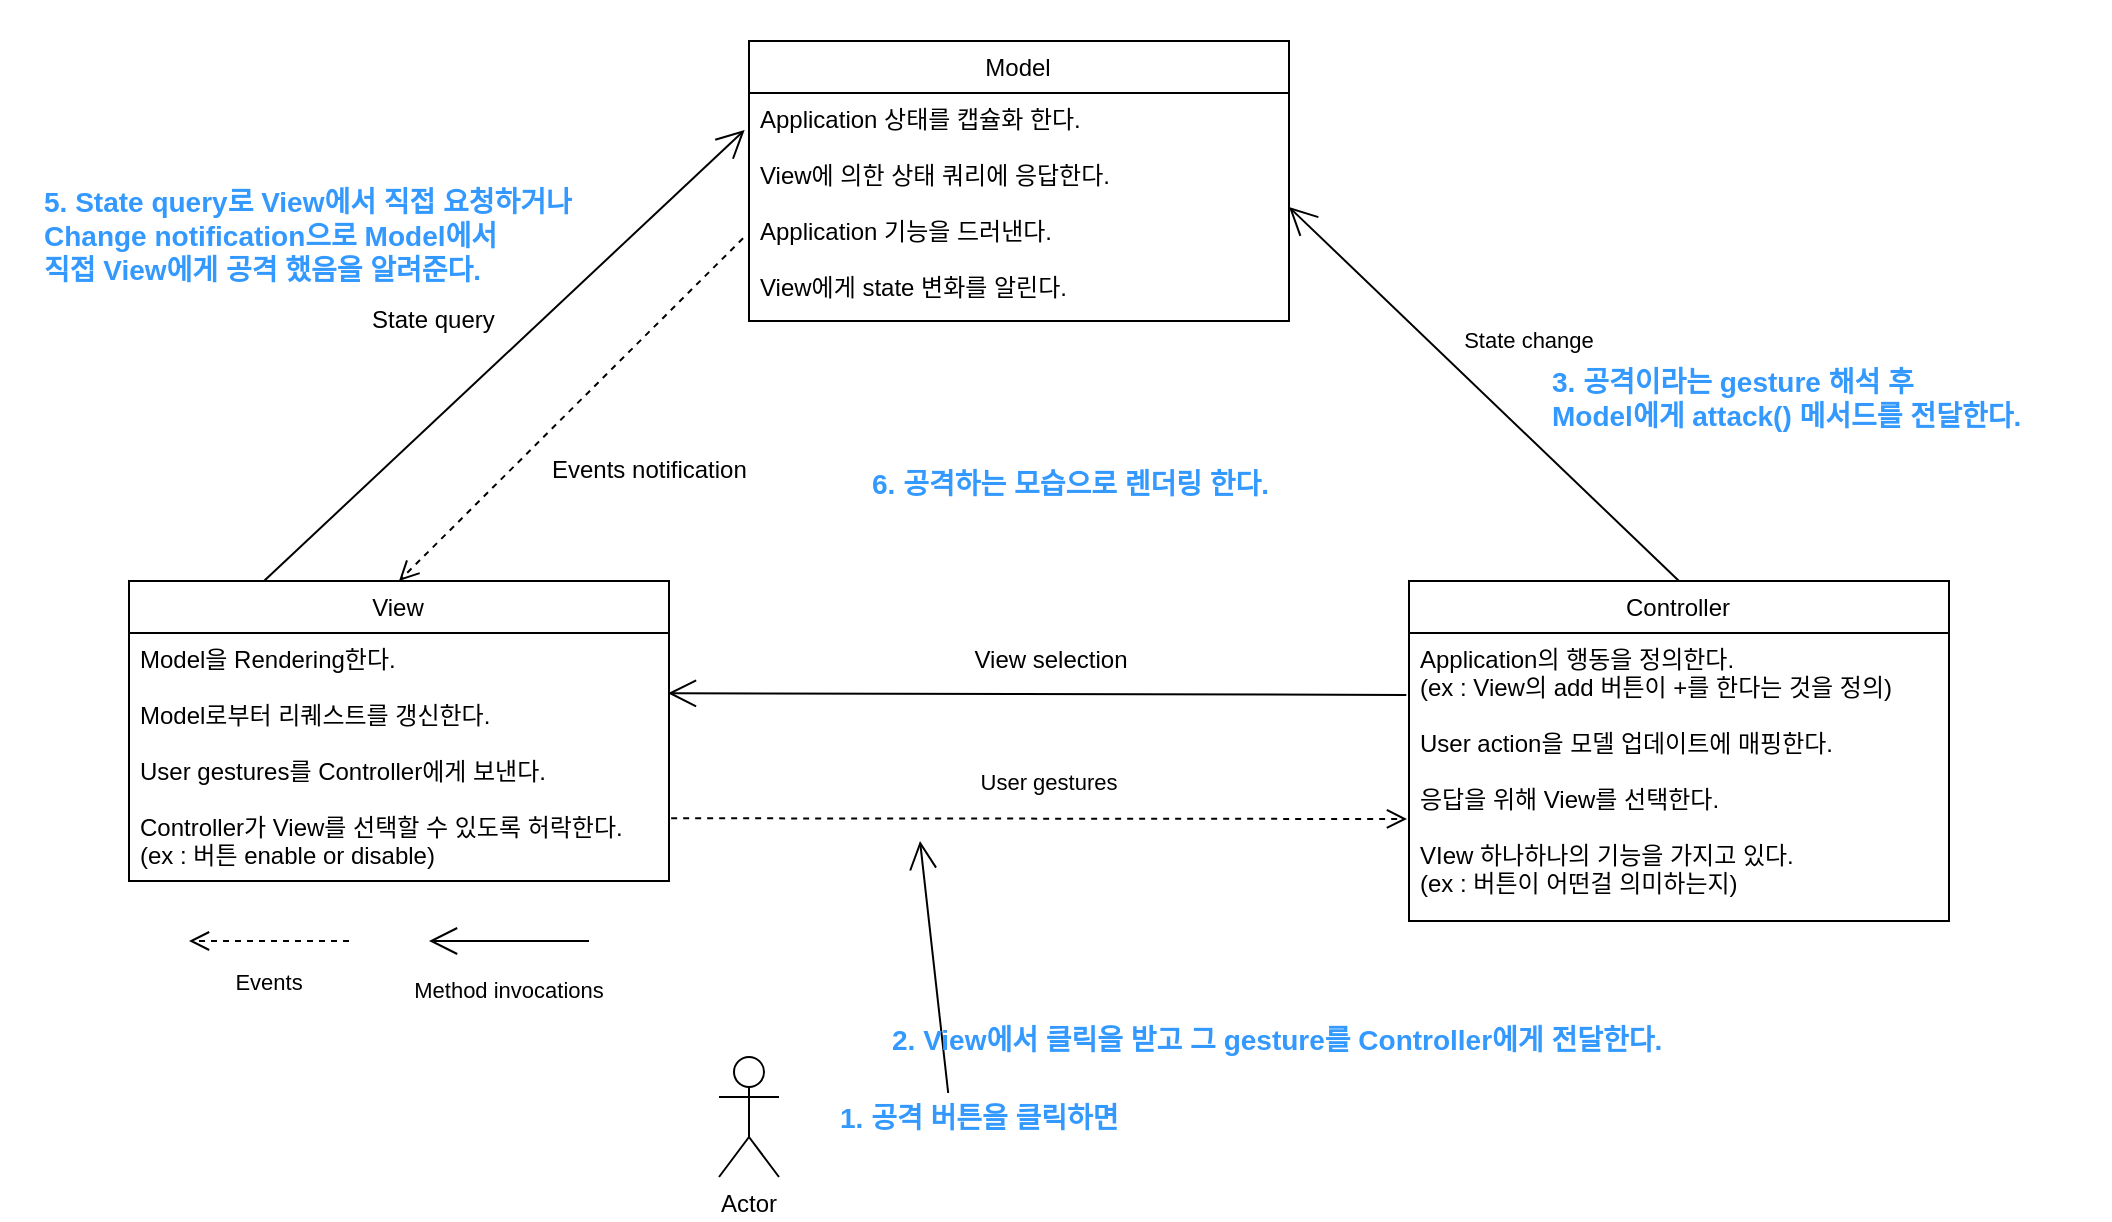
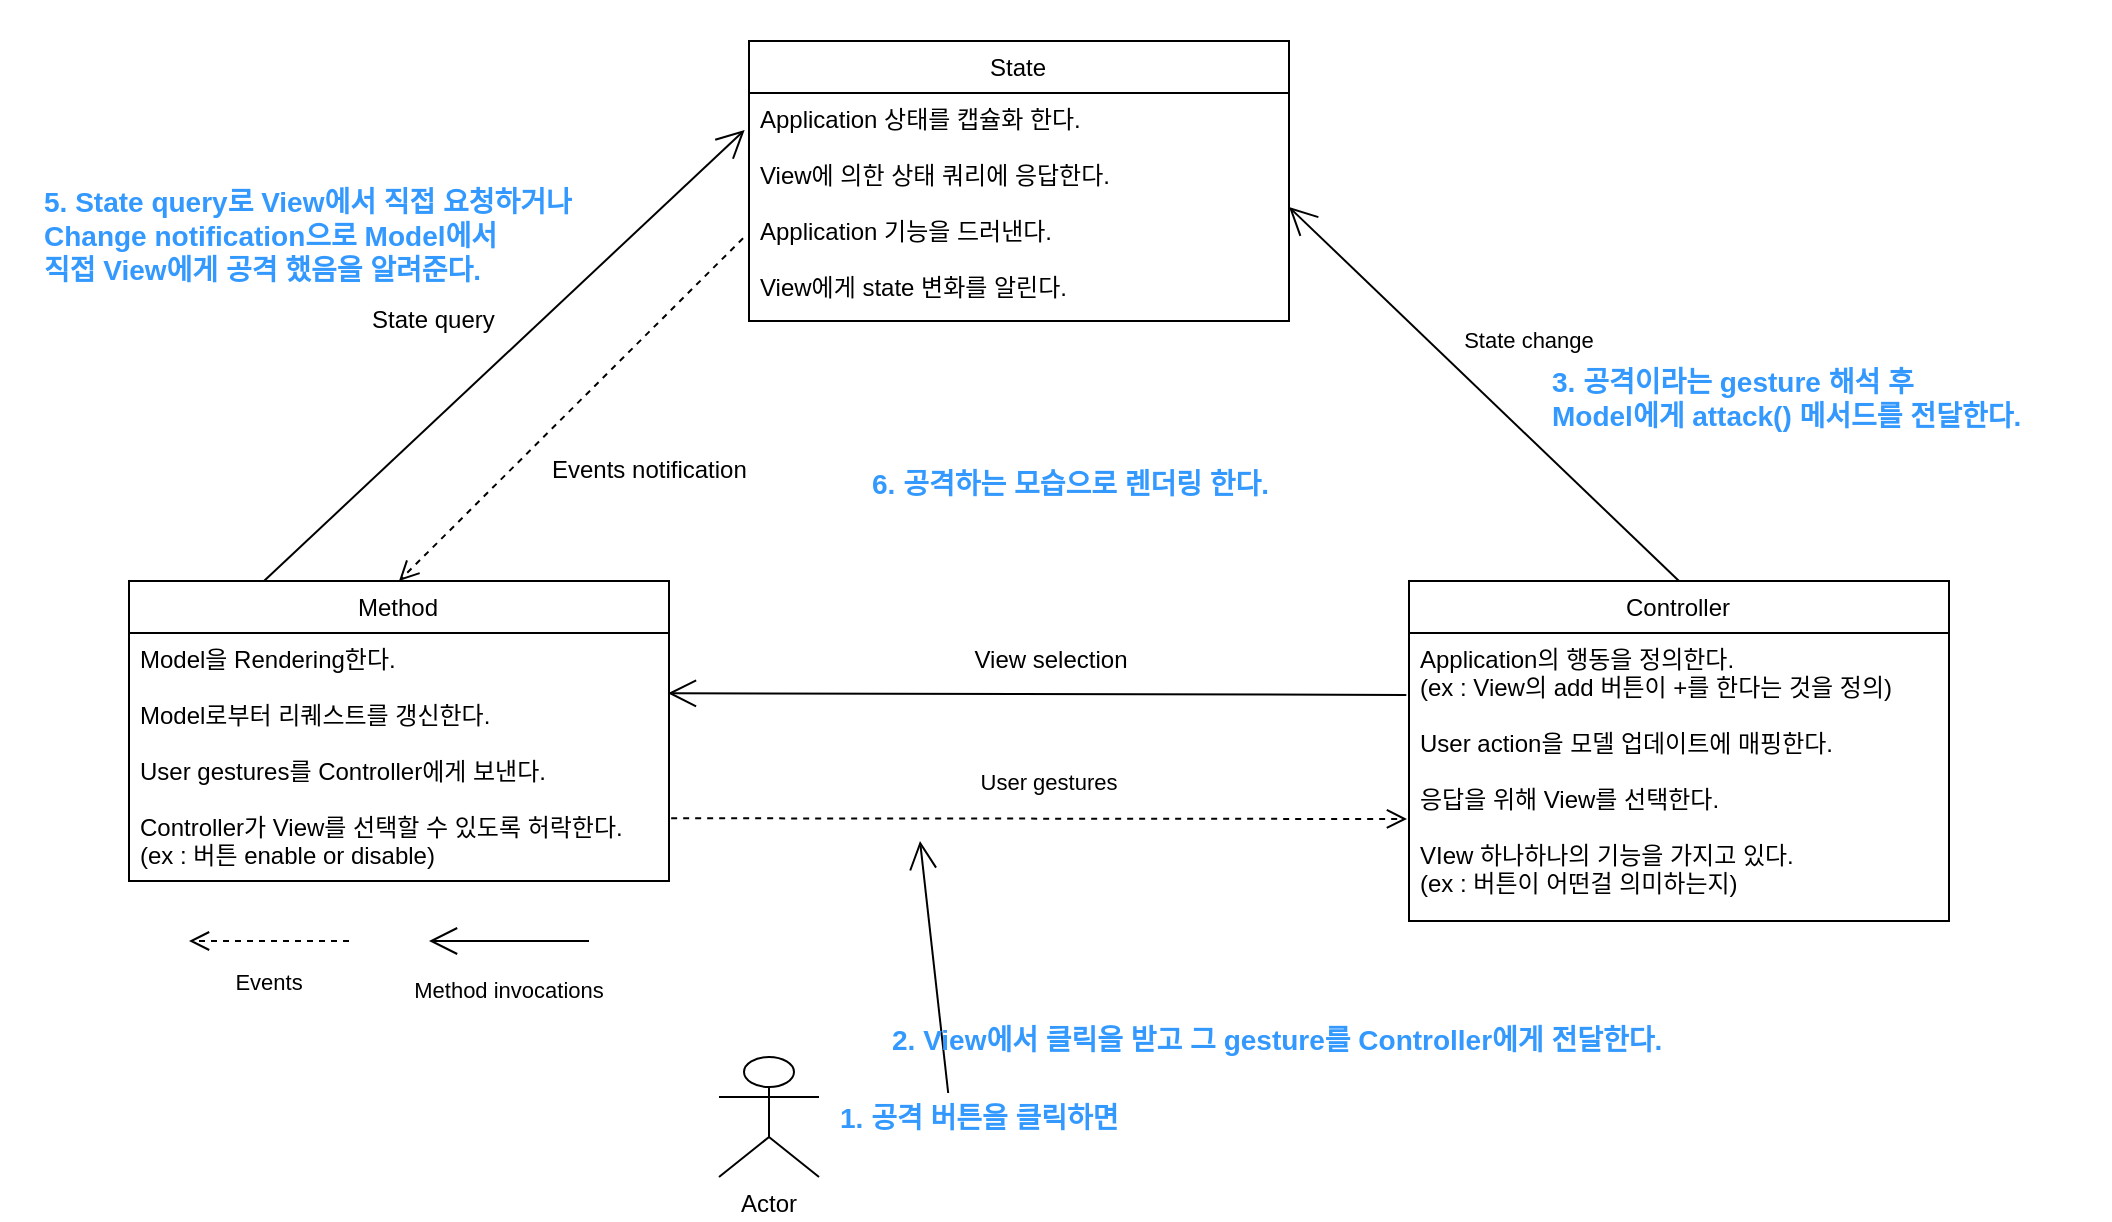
(1018, 68) -> (1018, 68)
(398, 608) -> (398, 608)
(749, 1117) -> (769, 1117)
